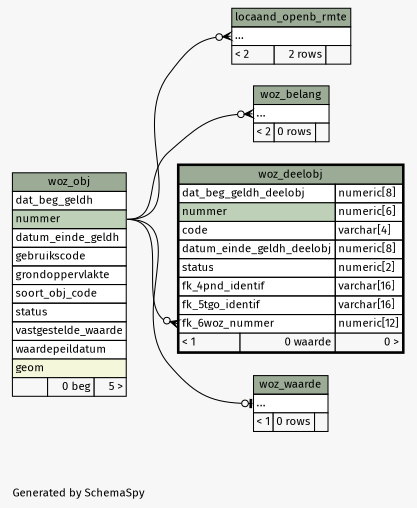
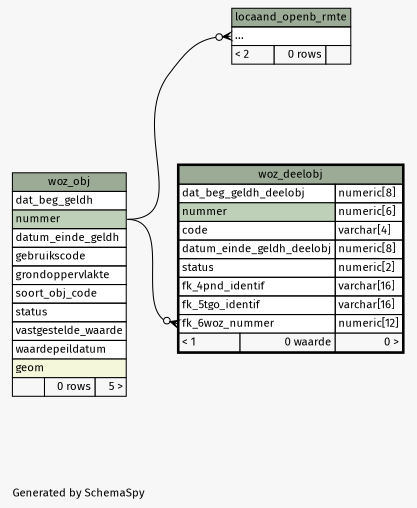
(306, 54) -> (305, 54)
(291, 114) -> none
(77, 386) -> (74, 386)
(291, 404) -> none
